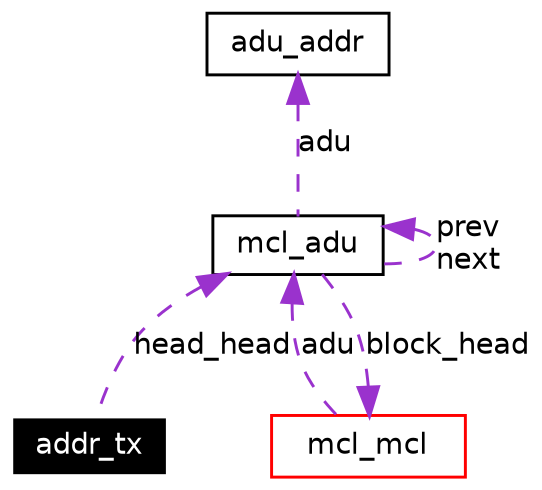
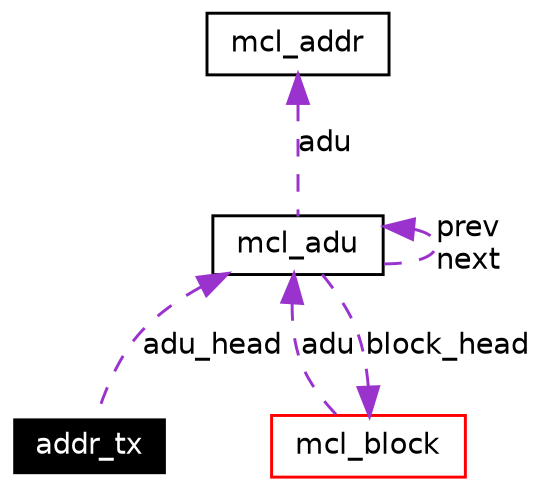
(298, 44) -> (298, 44)
(213, 346) -> (213, 346)
(368, 446) -> (368, 446)
